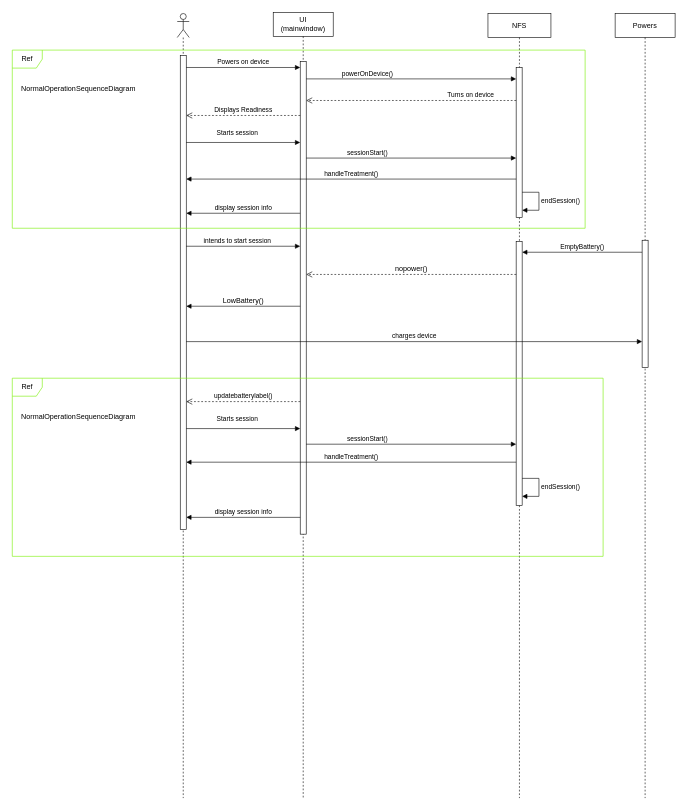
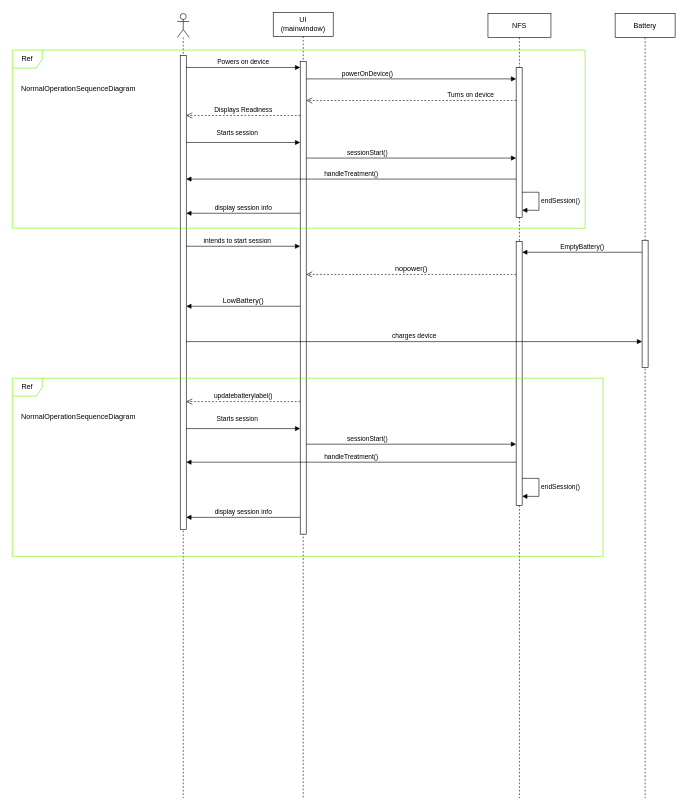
(645, 26) -> (645, 26)
